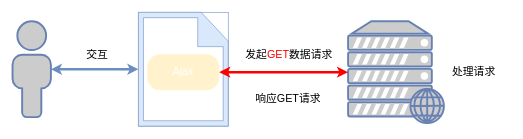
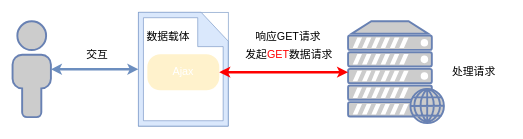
none -> (168, 36)
(288, 99) -> (288, 36)
